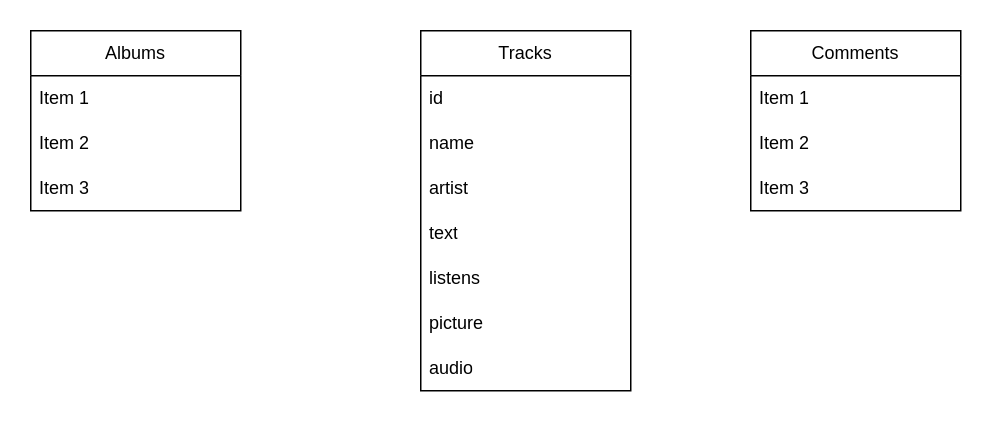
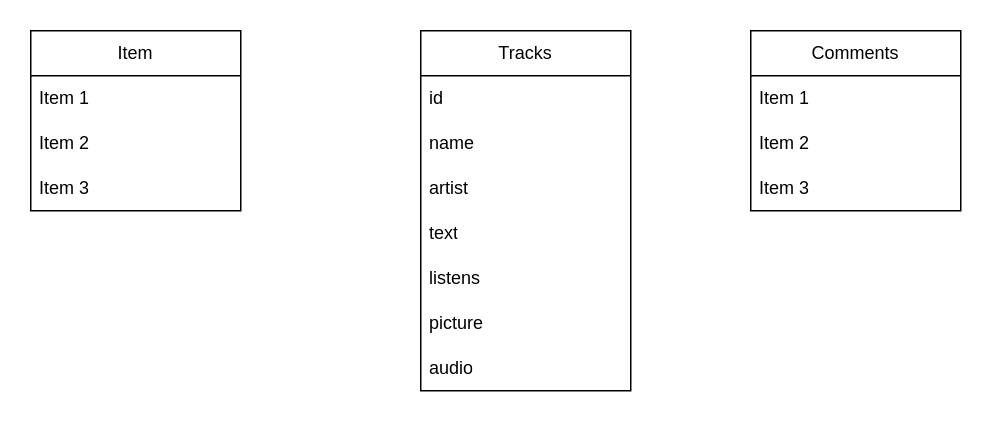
(136, 53) -> (136, 53)
